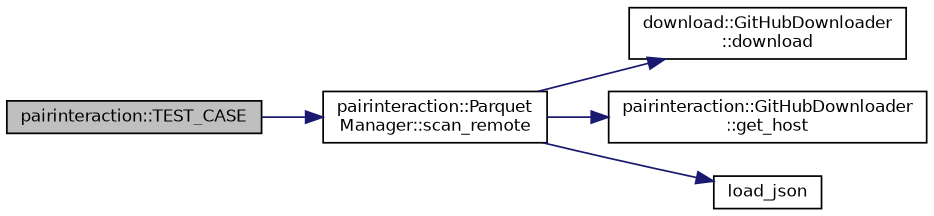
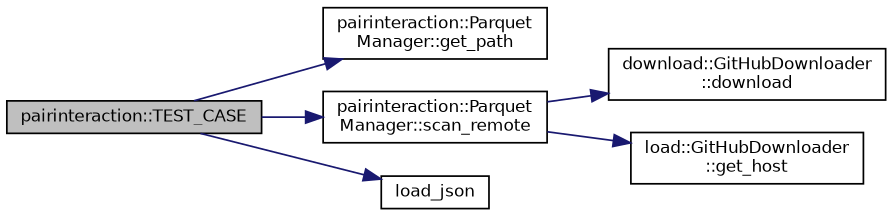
none -> (435, 33)
(768, 117) -> (747, 158)
(620, 161) -> (282, 154)
